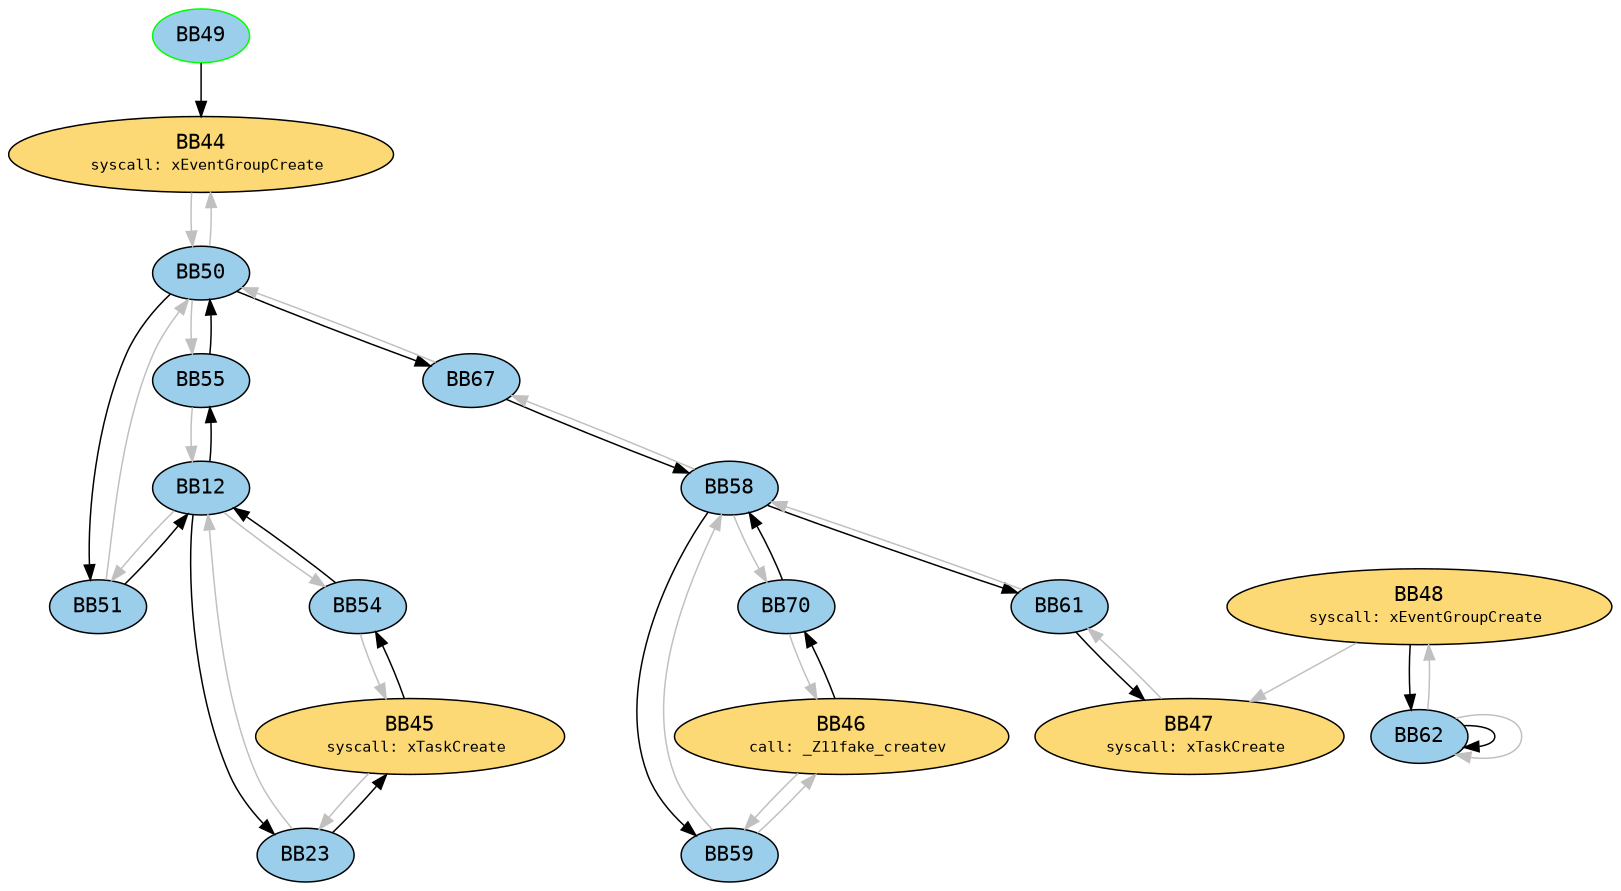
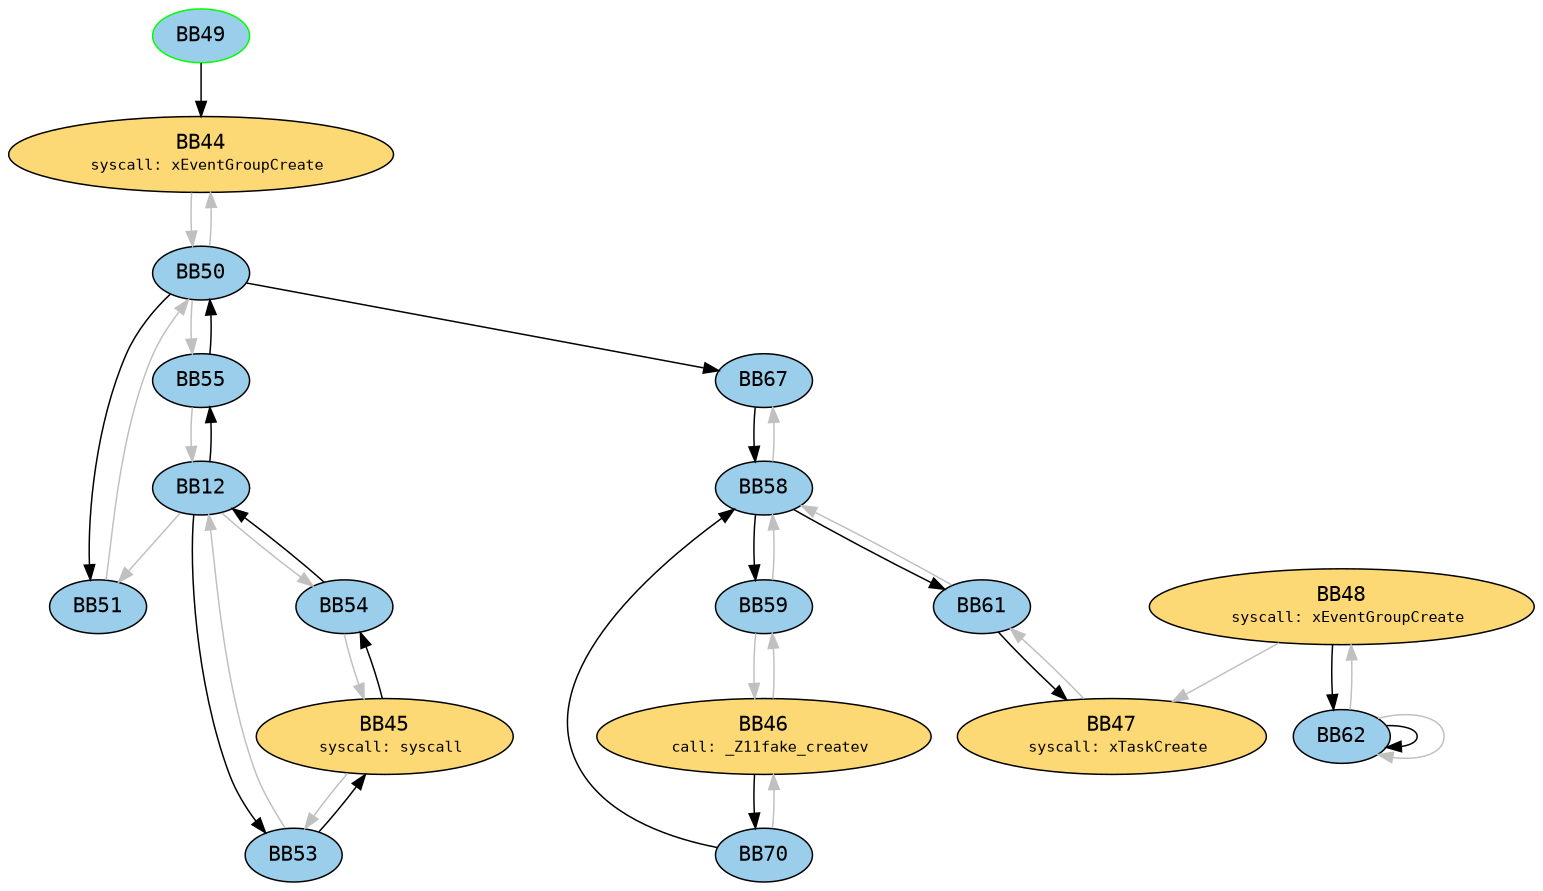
(347, 327) -> none
(746, 542) -> none
(152, 556) -> none
(417, 747) -> (391, 747)
(306, 855) -> (294, 855)
